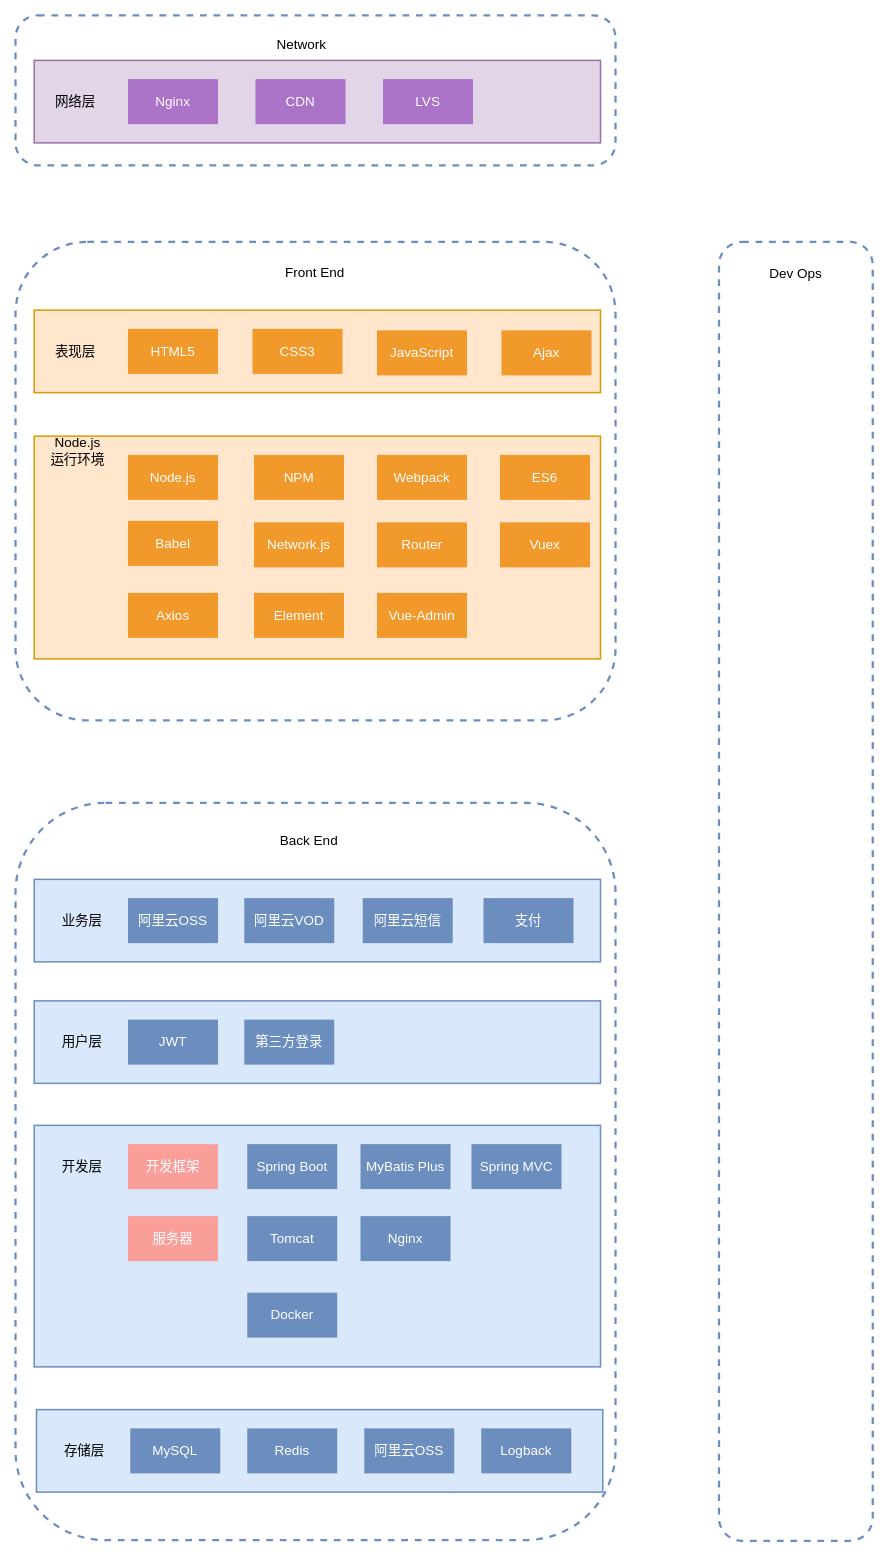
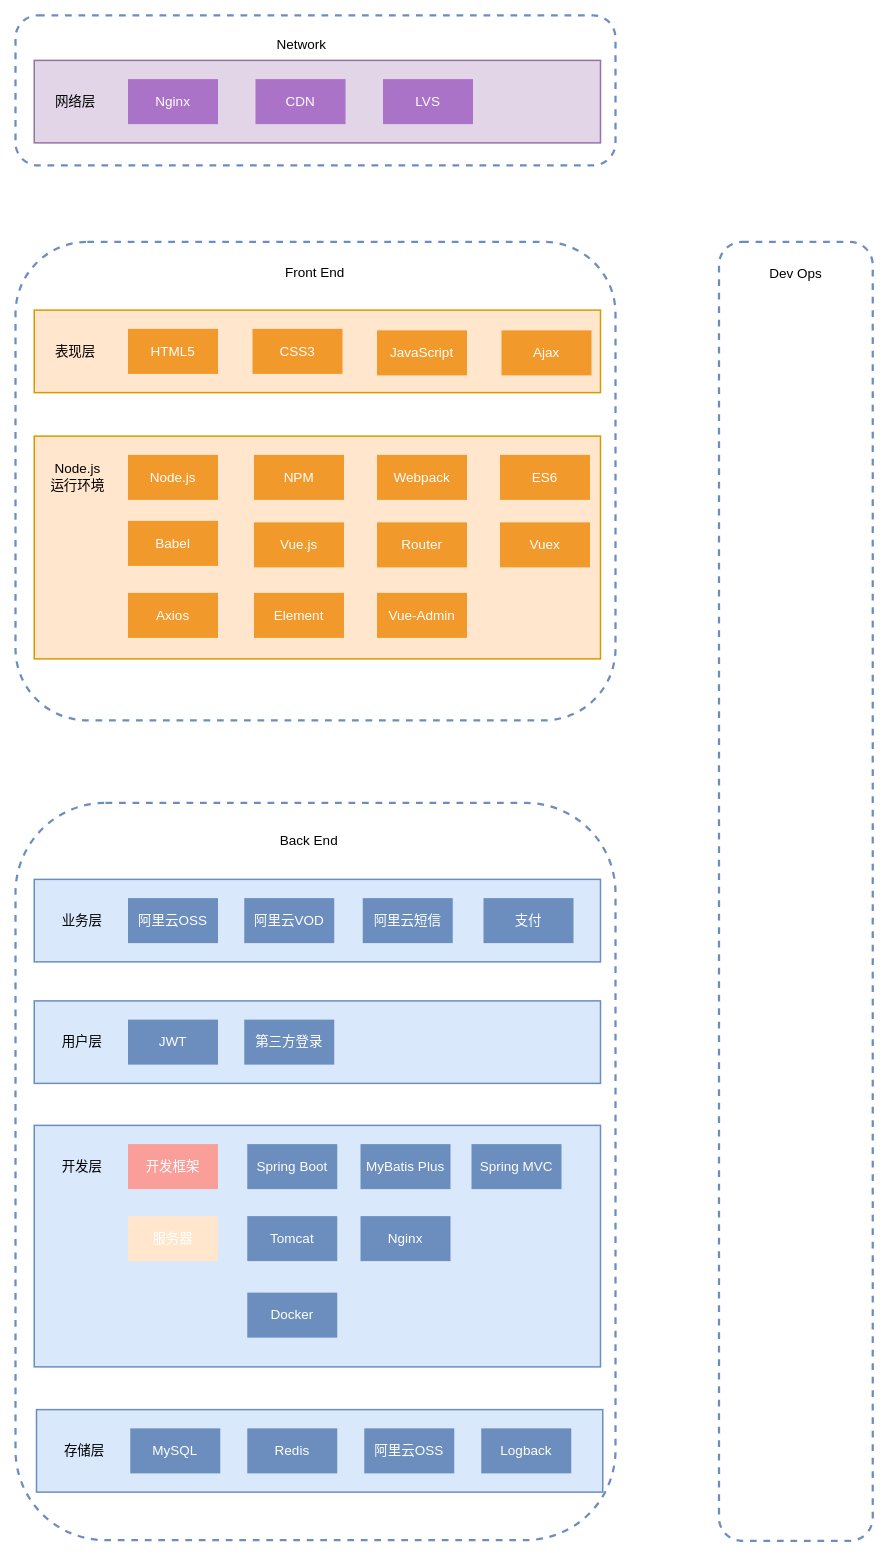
(78, 451) -> (78, 477)
(299, 545) -> (299, 545)
(173, 1239) -> (173, 1239)
